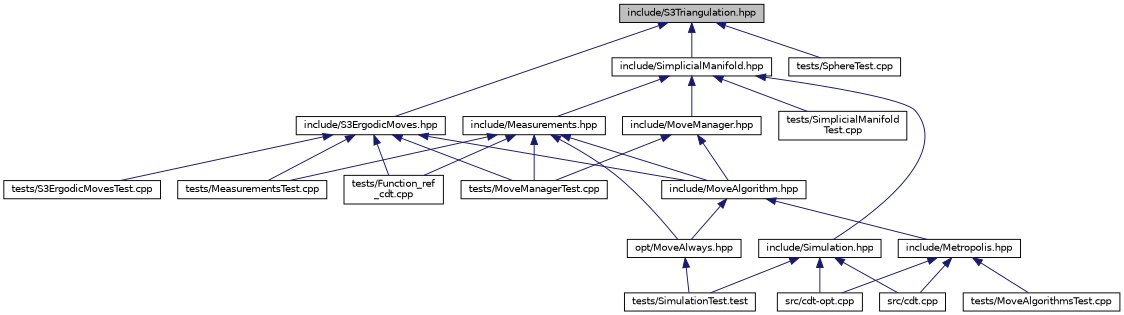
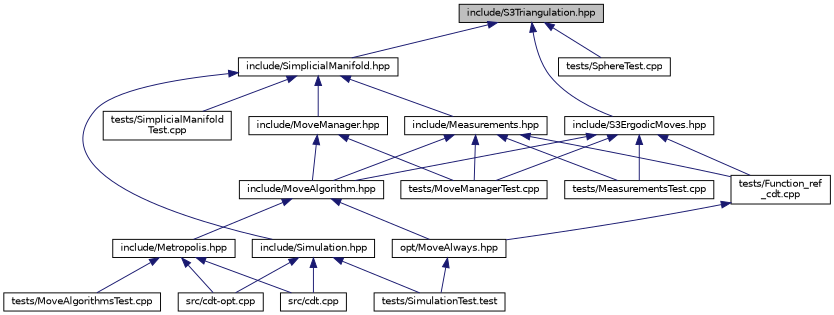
(624, 182) -> (614, 224)
(82, 190) -> none
